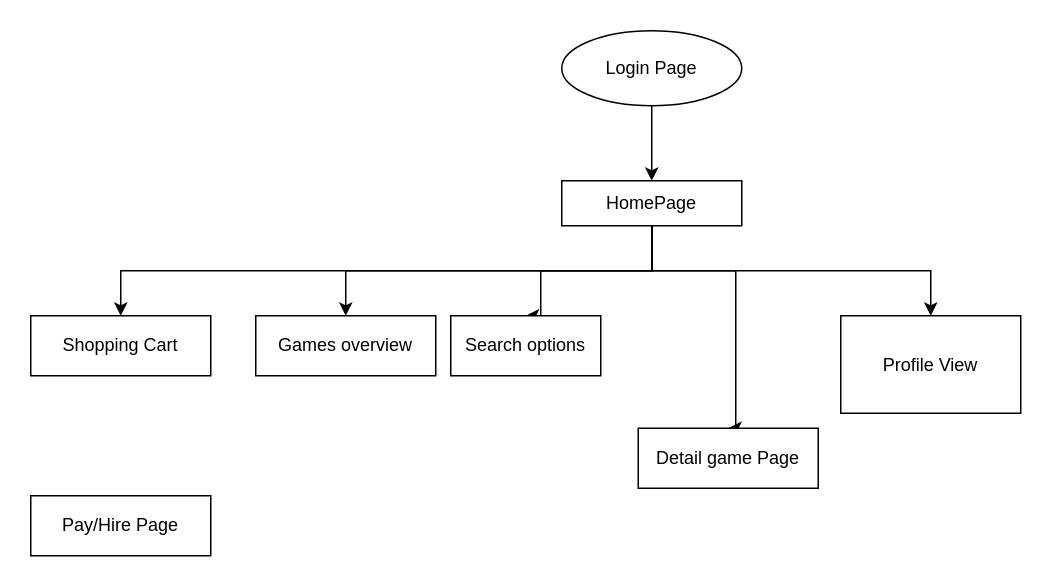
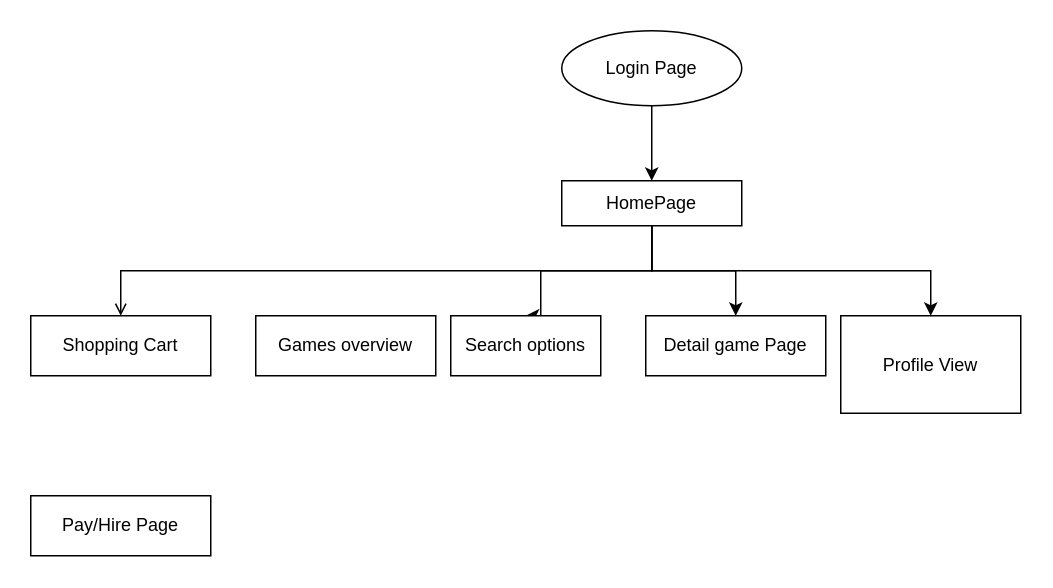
(346, 289) -> none
(121, 304) -> (121, 306)
(728, 458) -> (736, 346)
